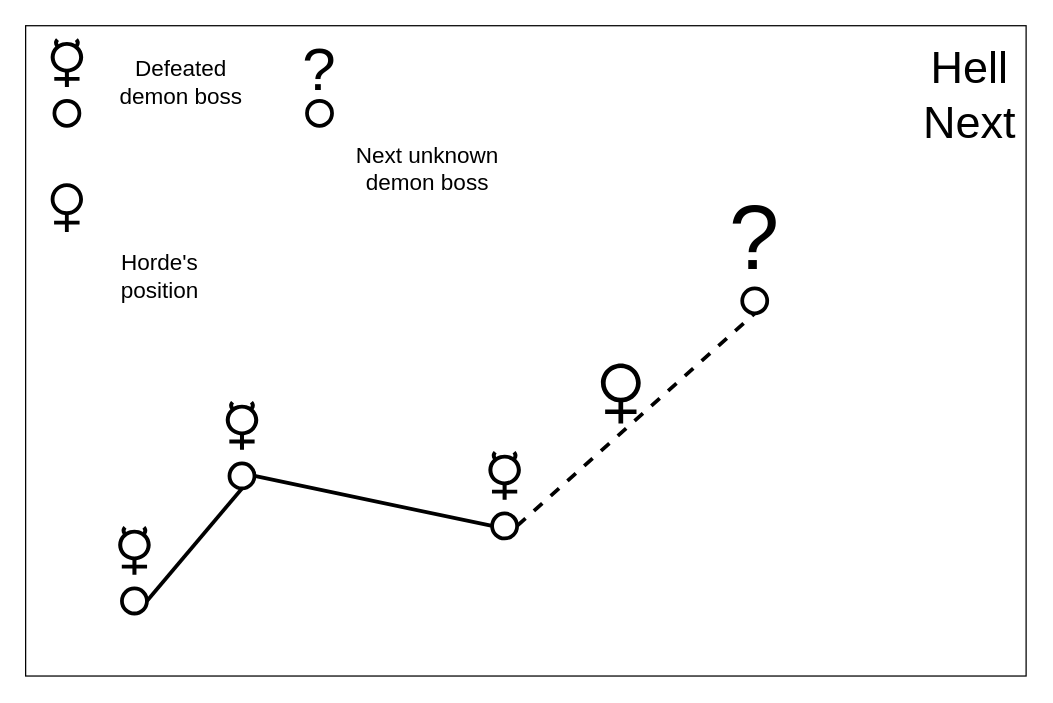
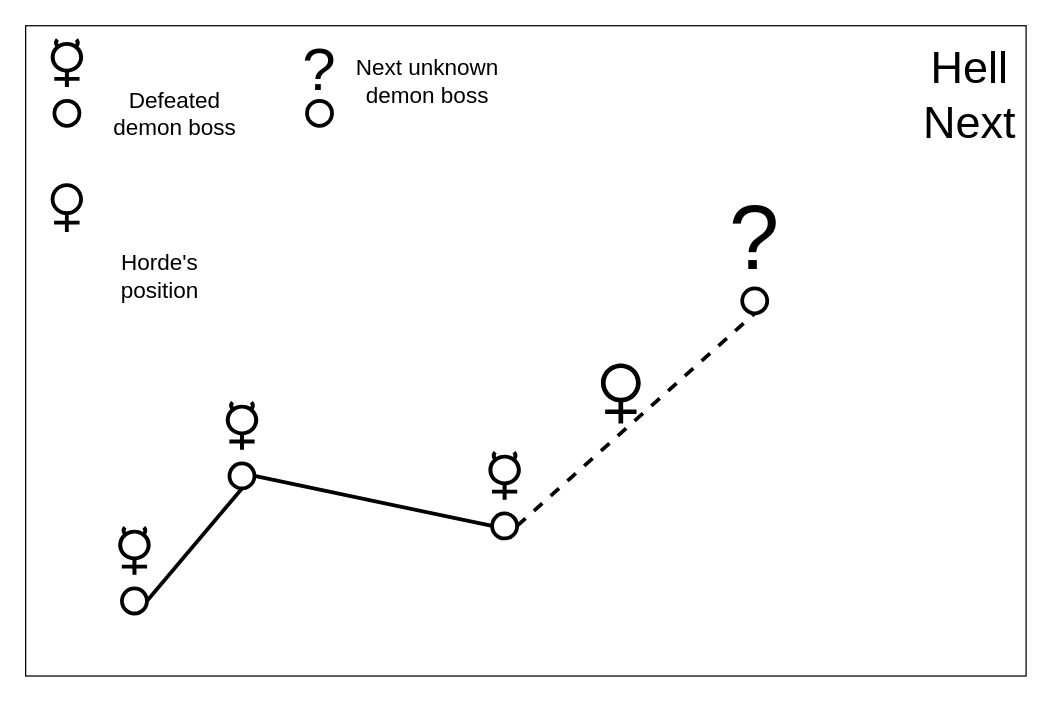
(181, 83) -> (175, 114)
(428, 169) -> (428, 81)
